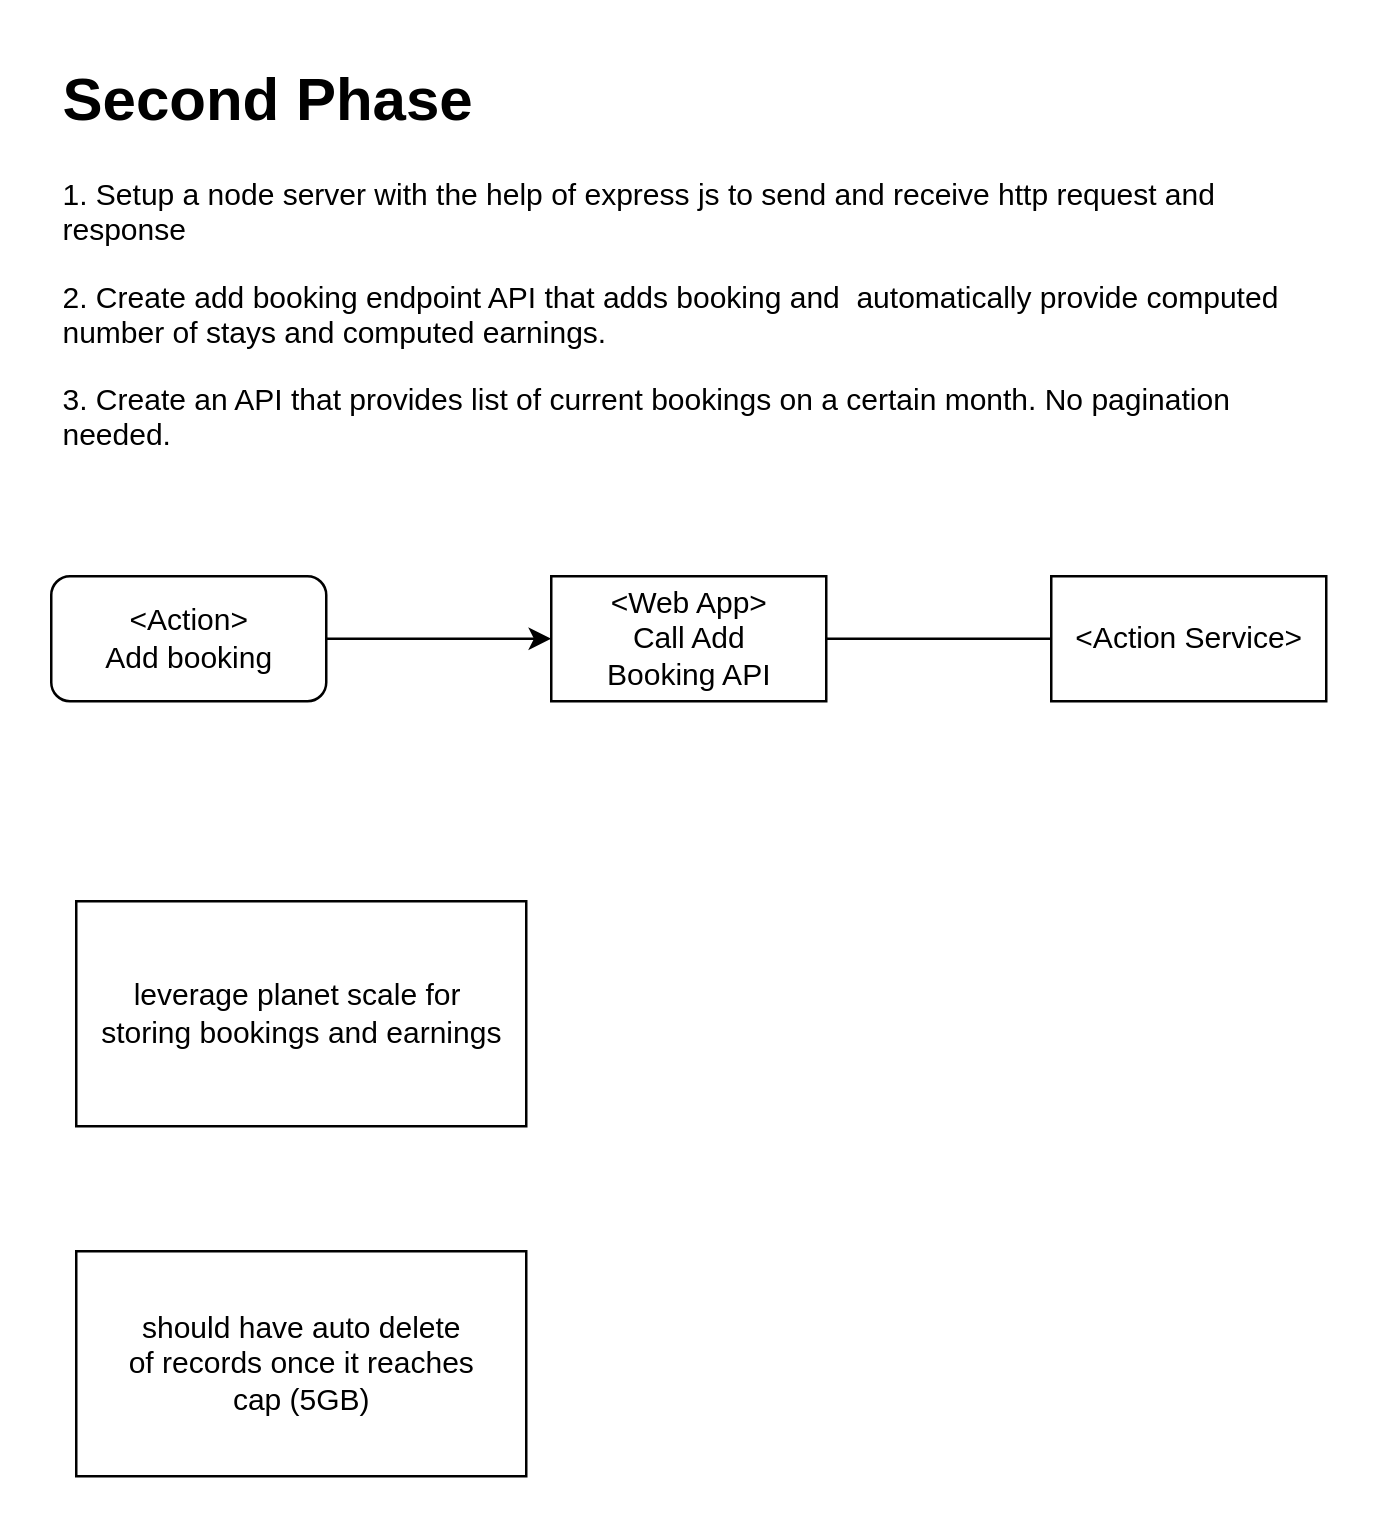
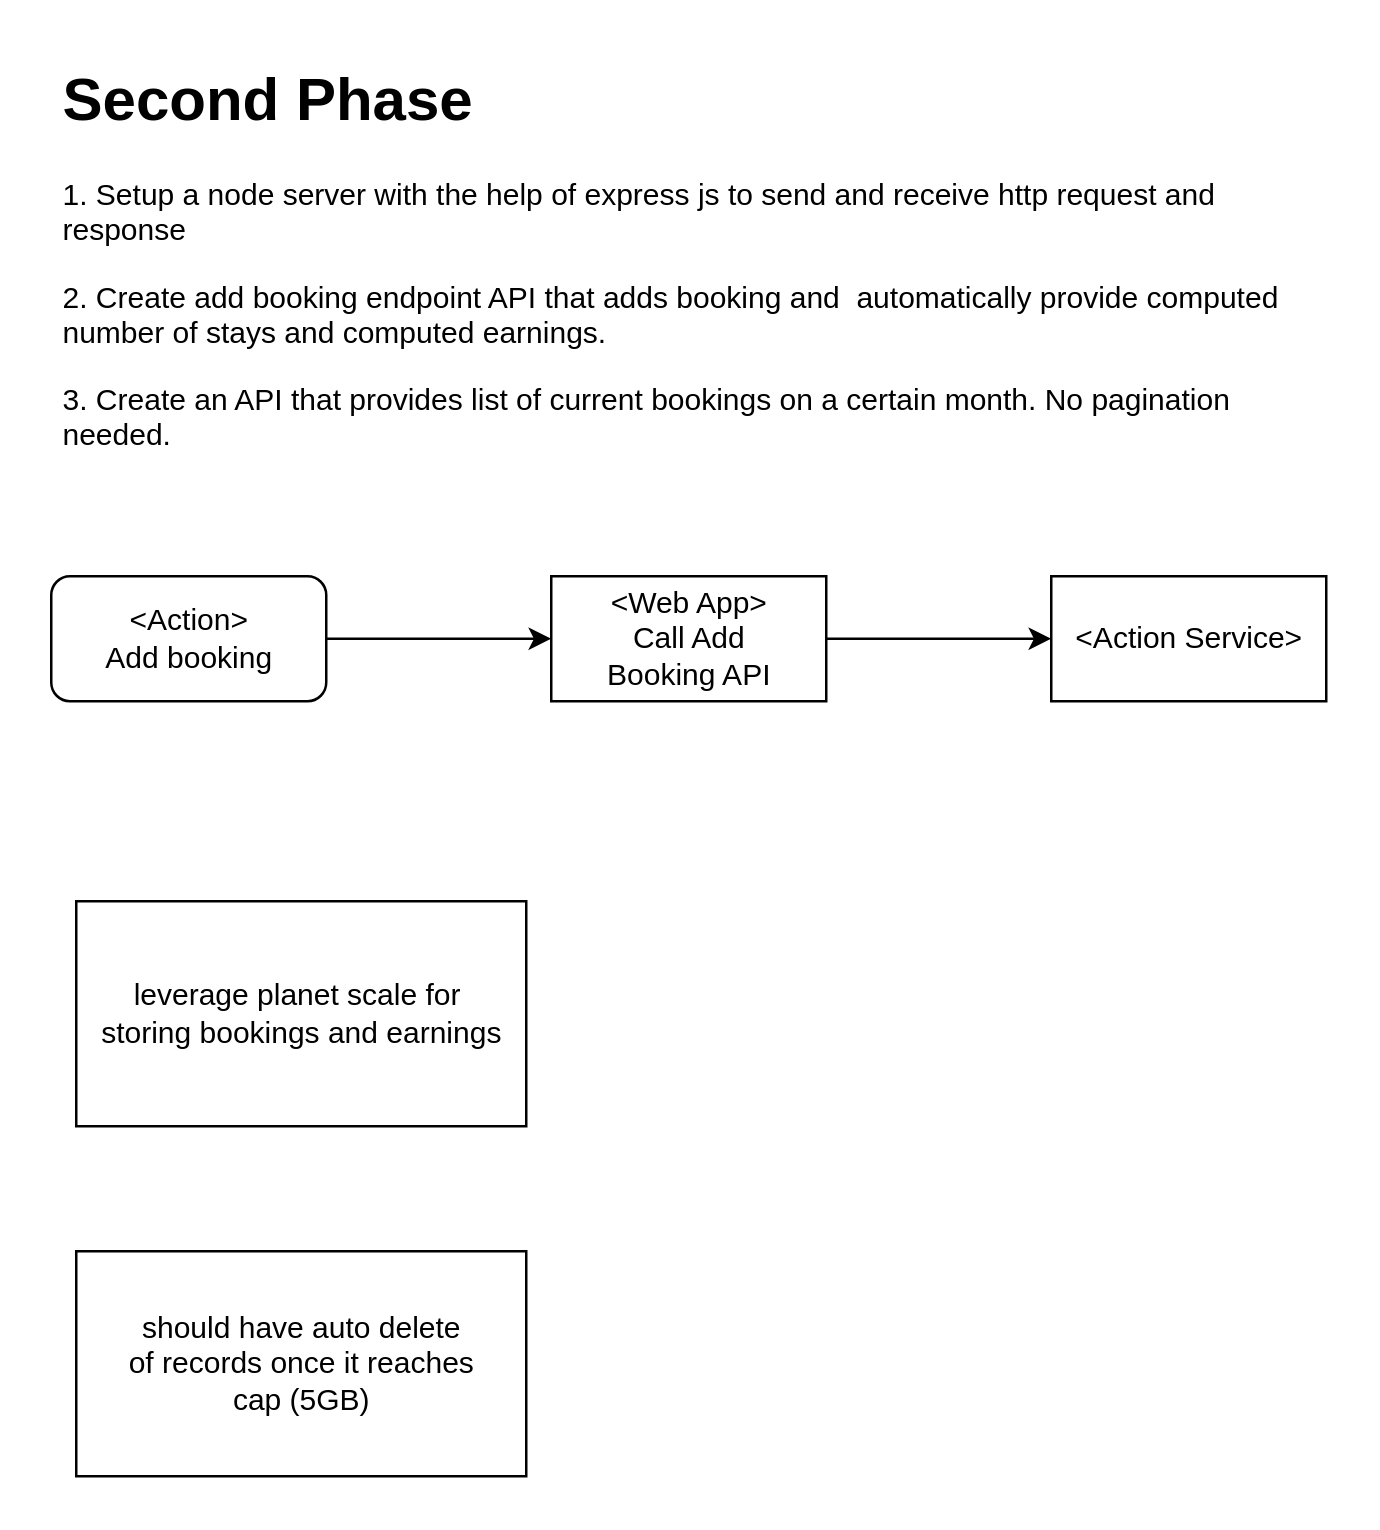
(1040, 639) -> (1033, 639)
